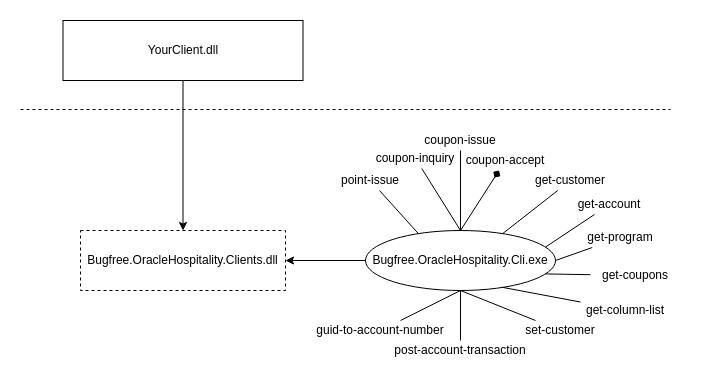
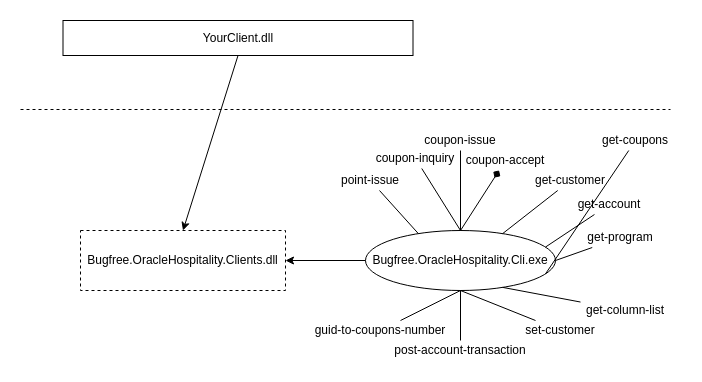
(183, 51) -> (238, 38)
(636, 276) -> (636, 141)
(381, 331) -> (381, 331)
